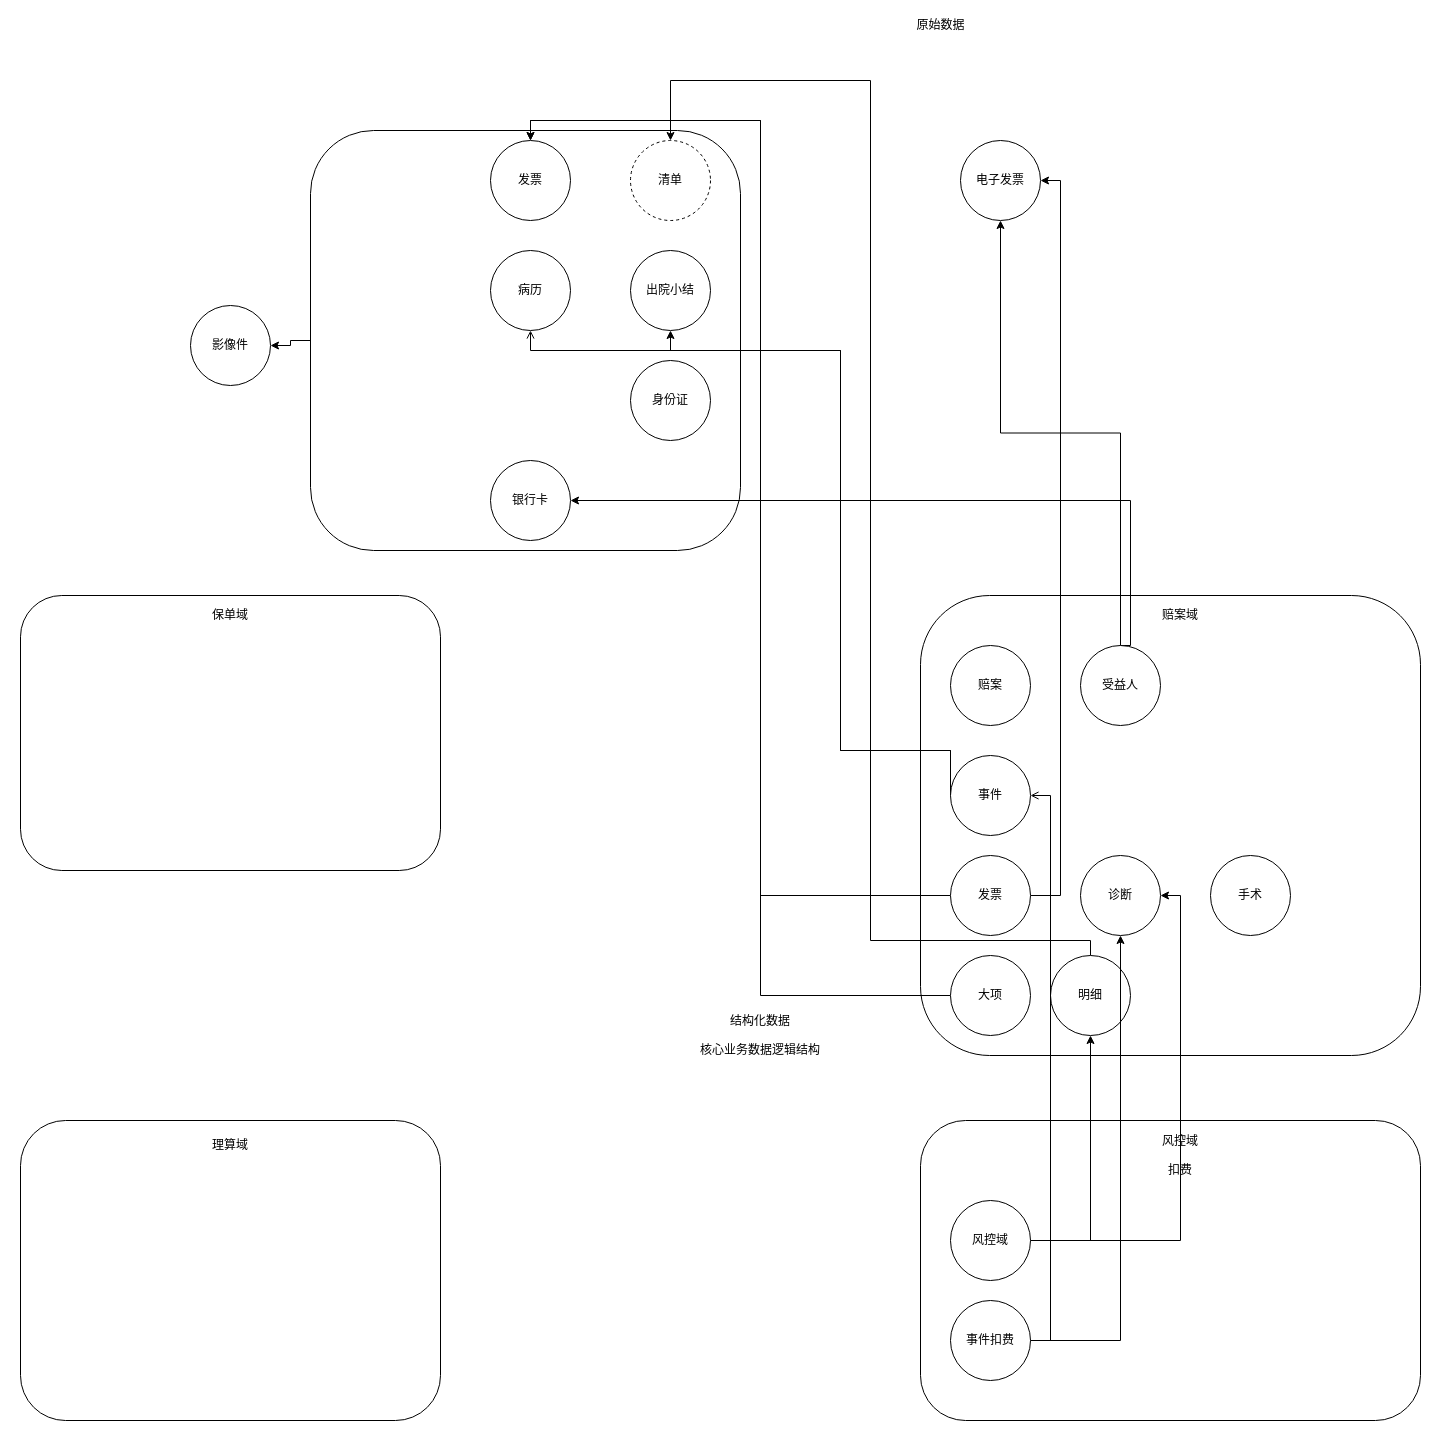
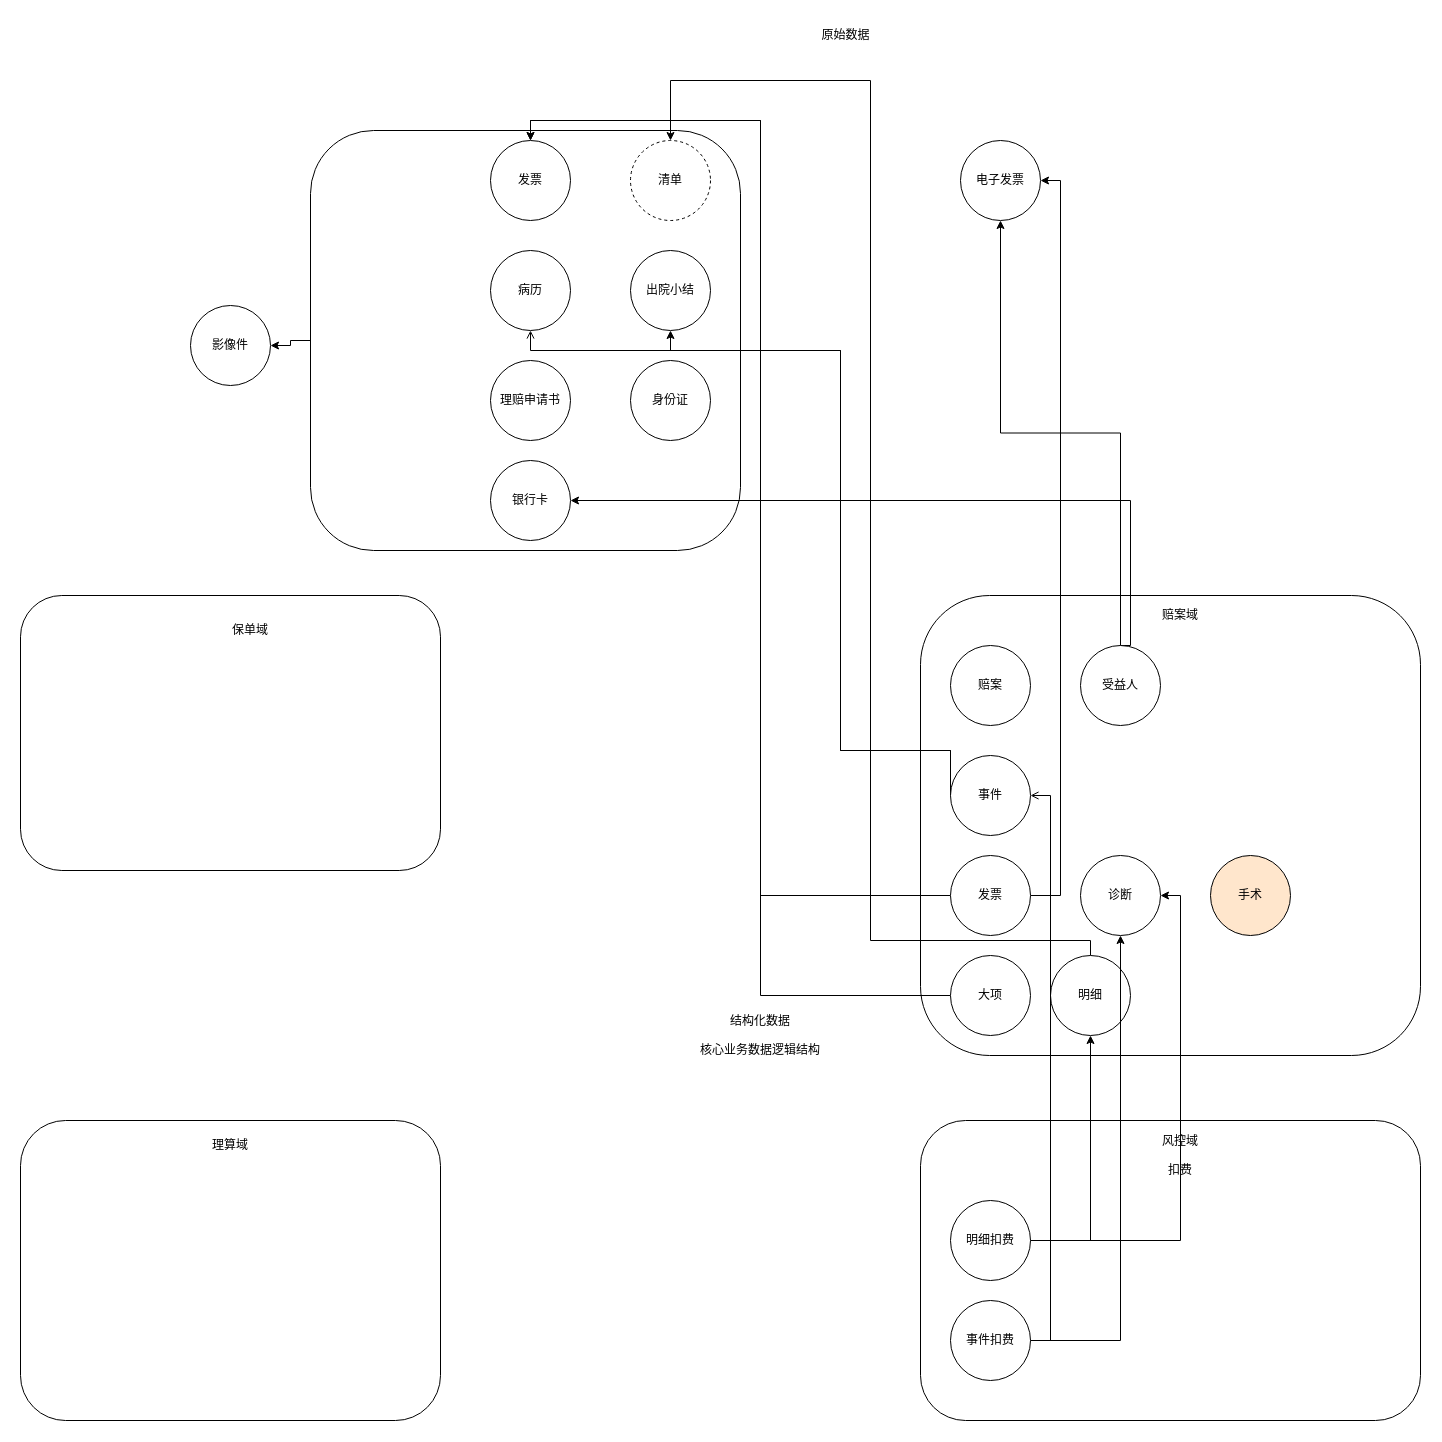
(941, 26) -> (846, 36)
none -> (531, 401)
(231, 616) -> (251, 631)
(1251, 896) -> (1251, 896)
(991, 1241) -> (991, 1241)
